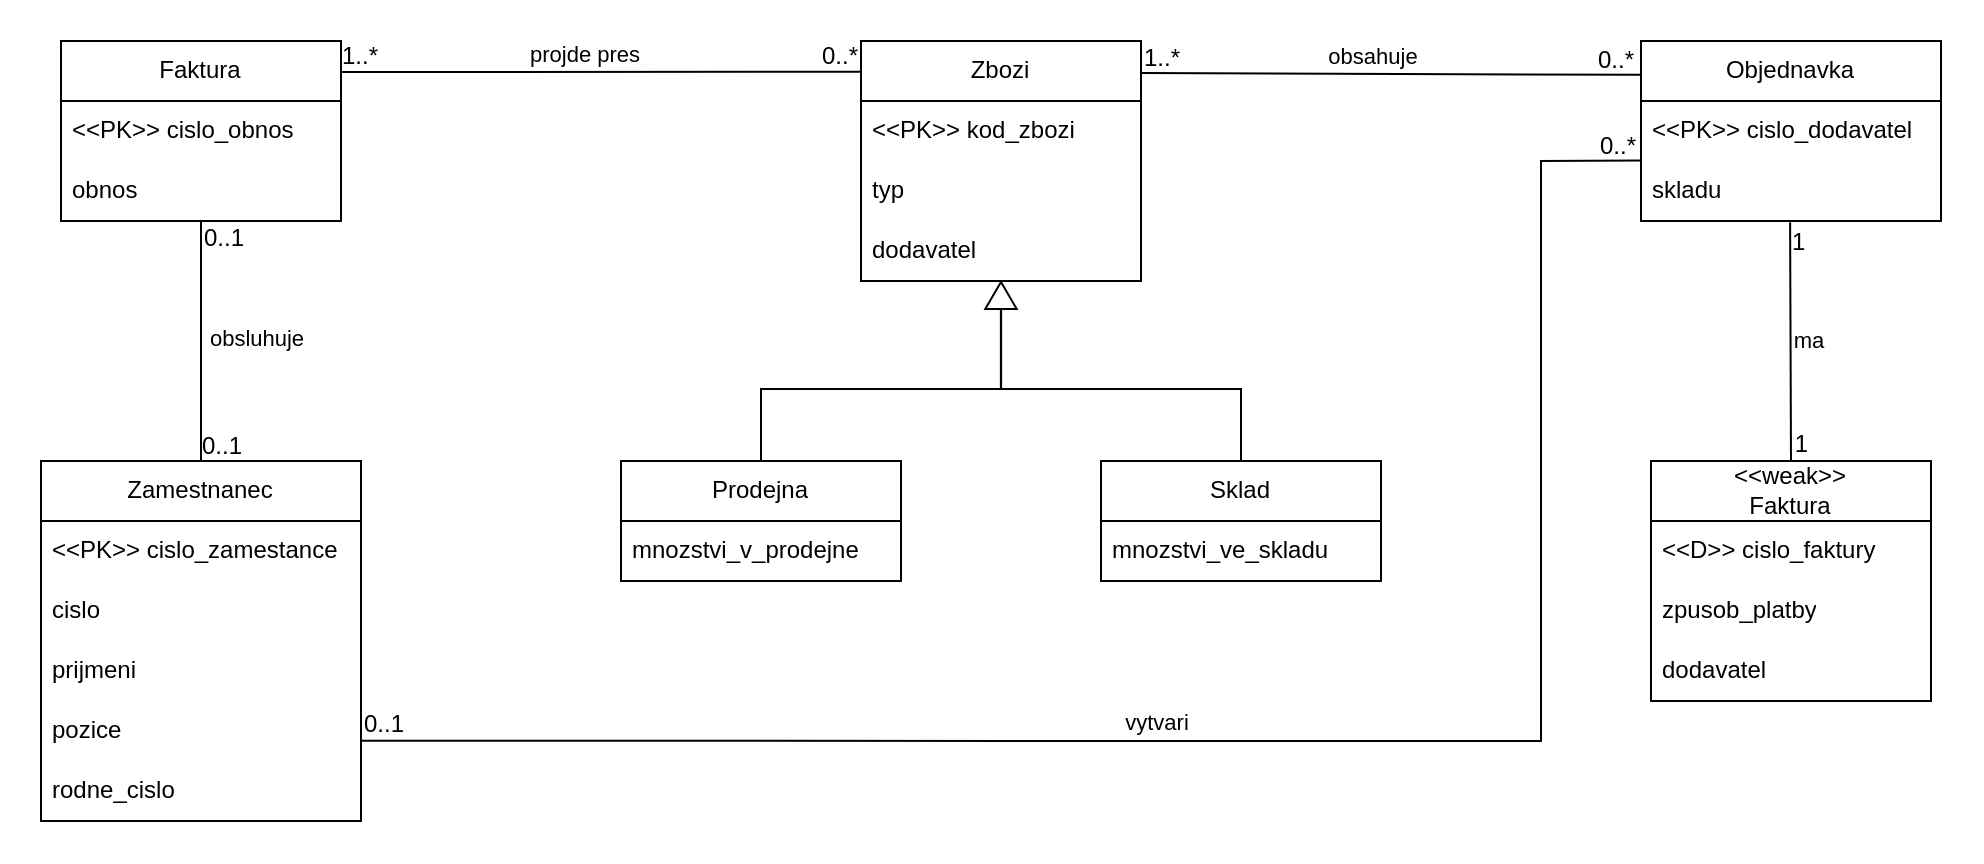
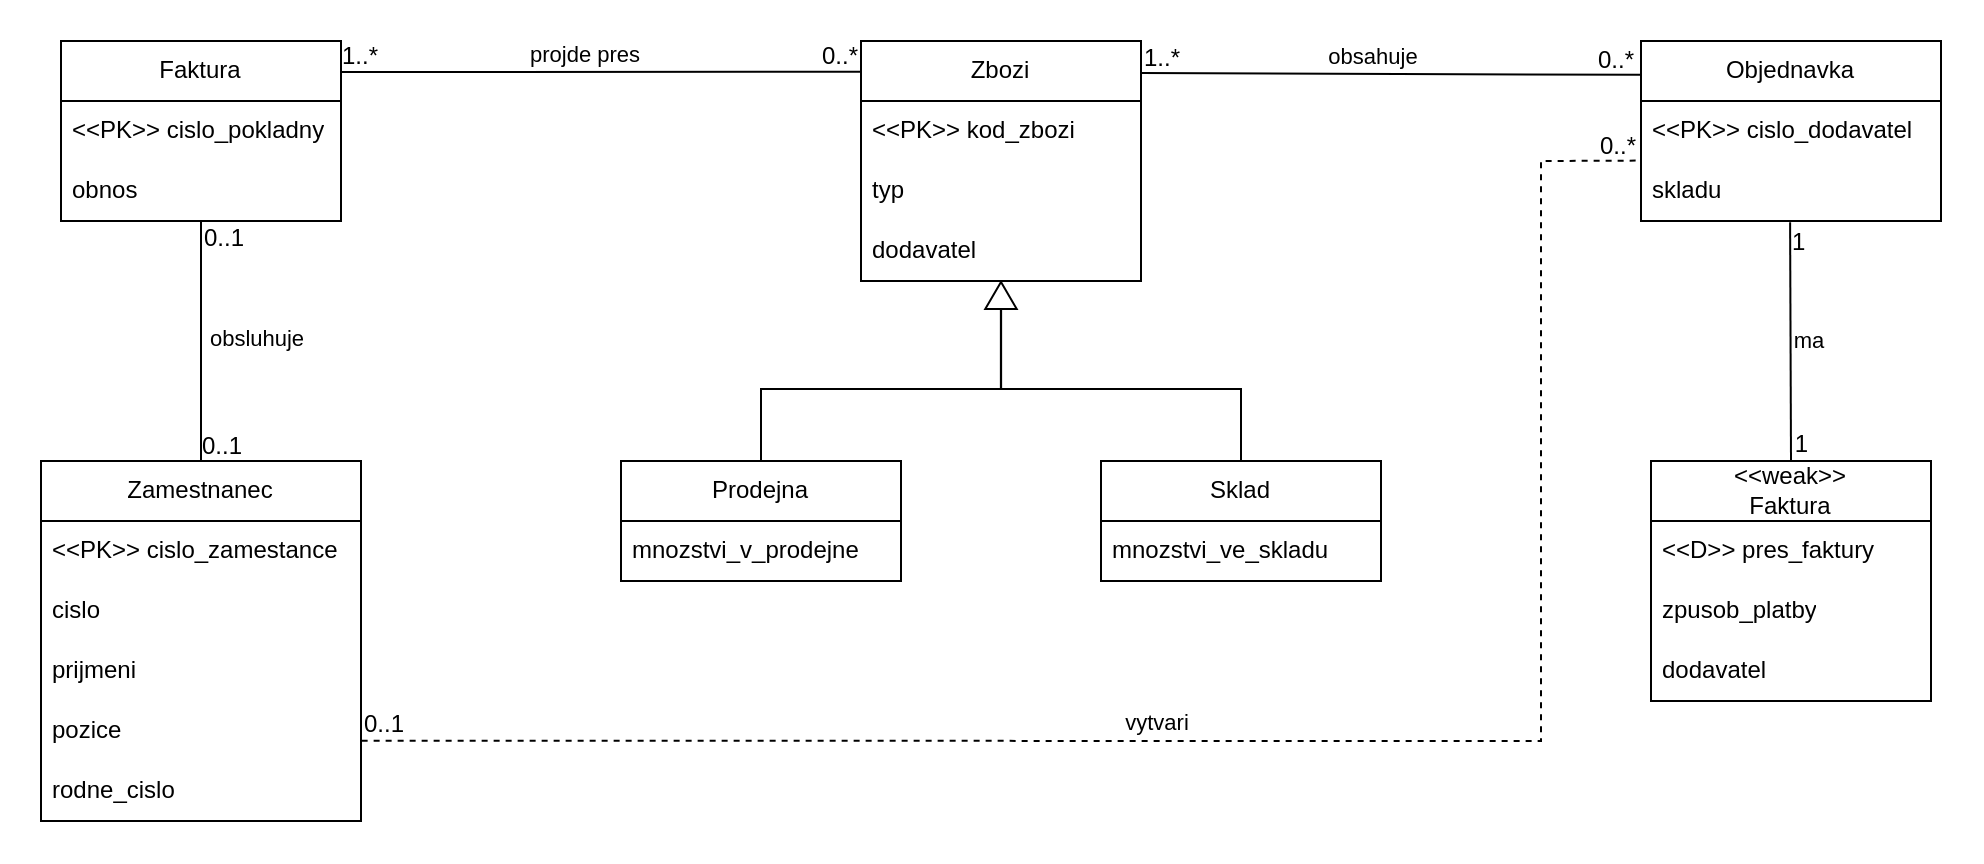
(185, 131) -> (202, 131)
(1781, 551) -> (1781, 551)
(1292, 741) -> (1292, 741)
